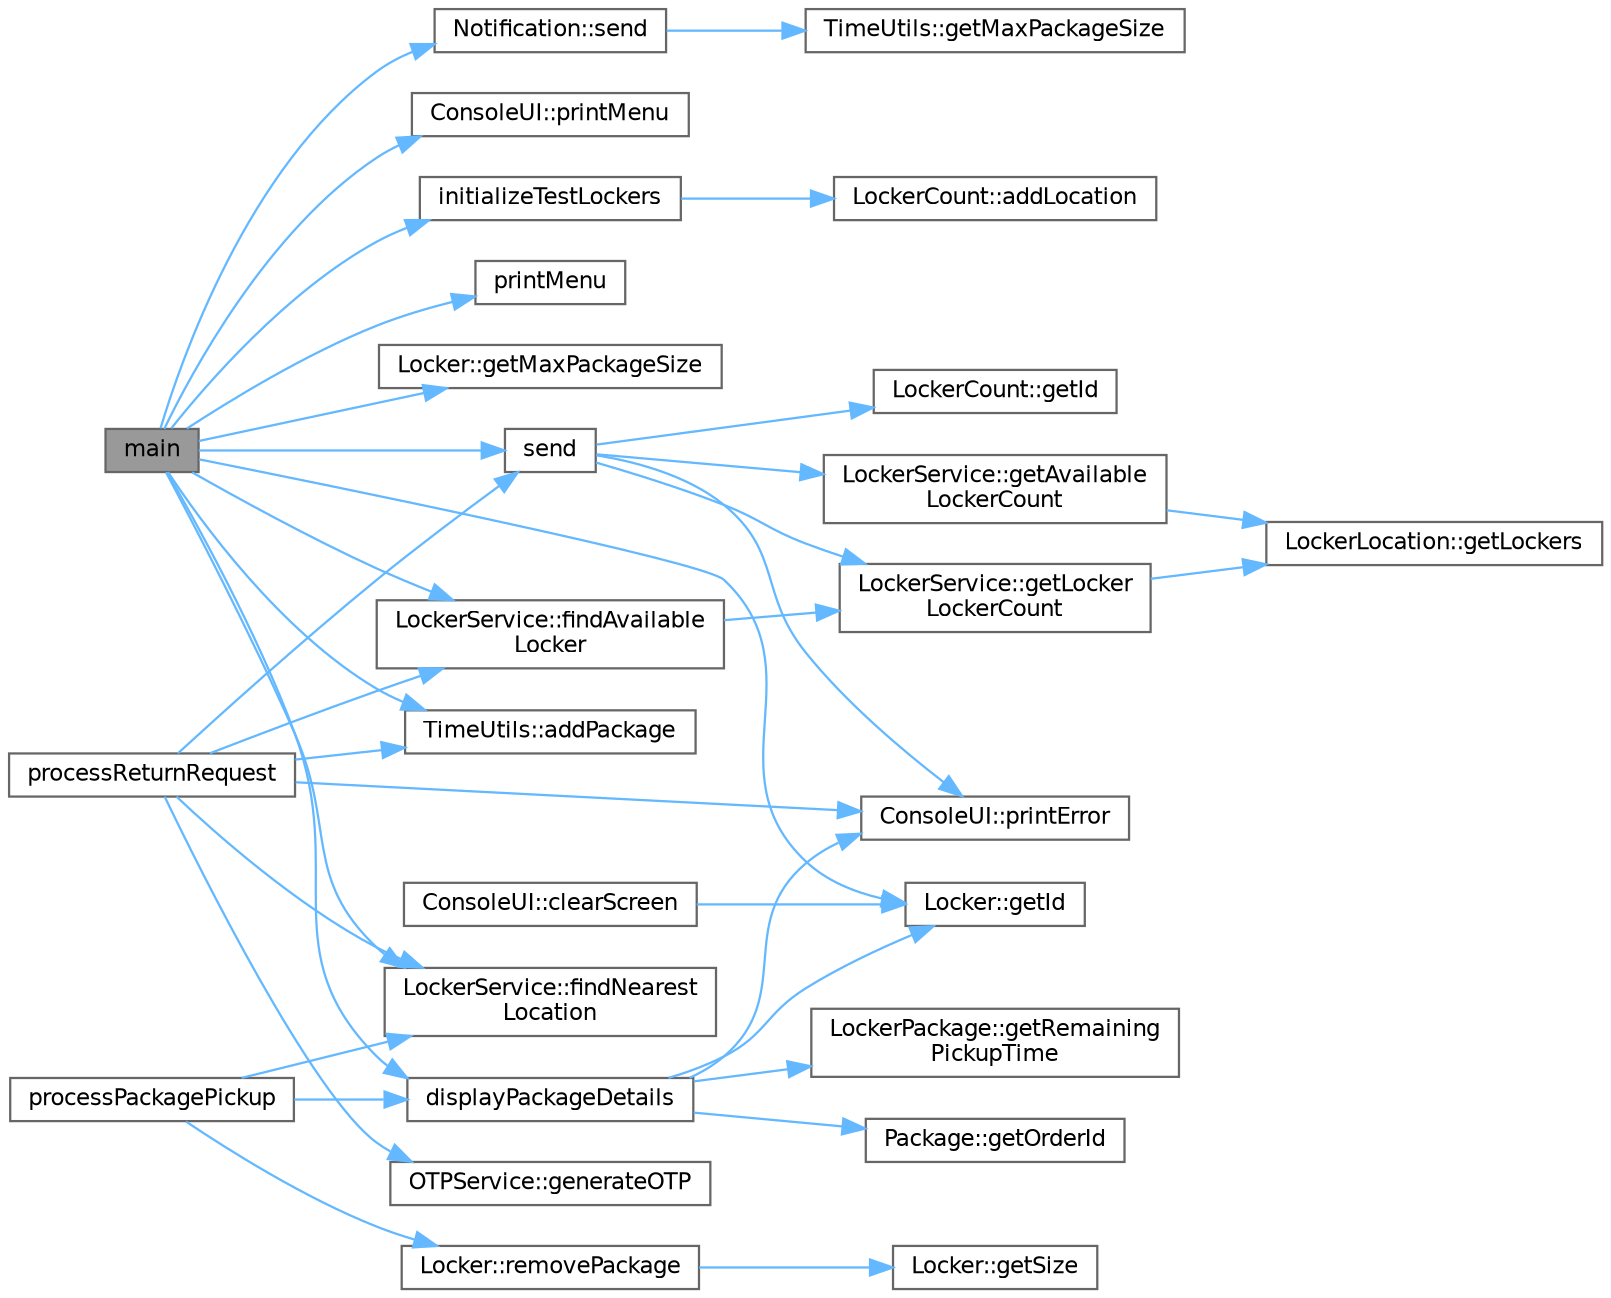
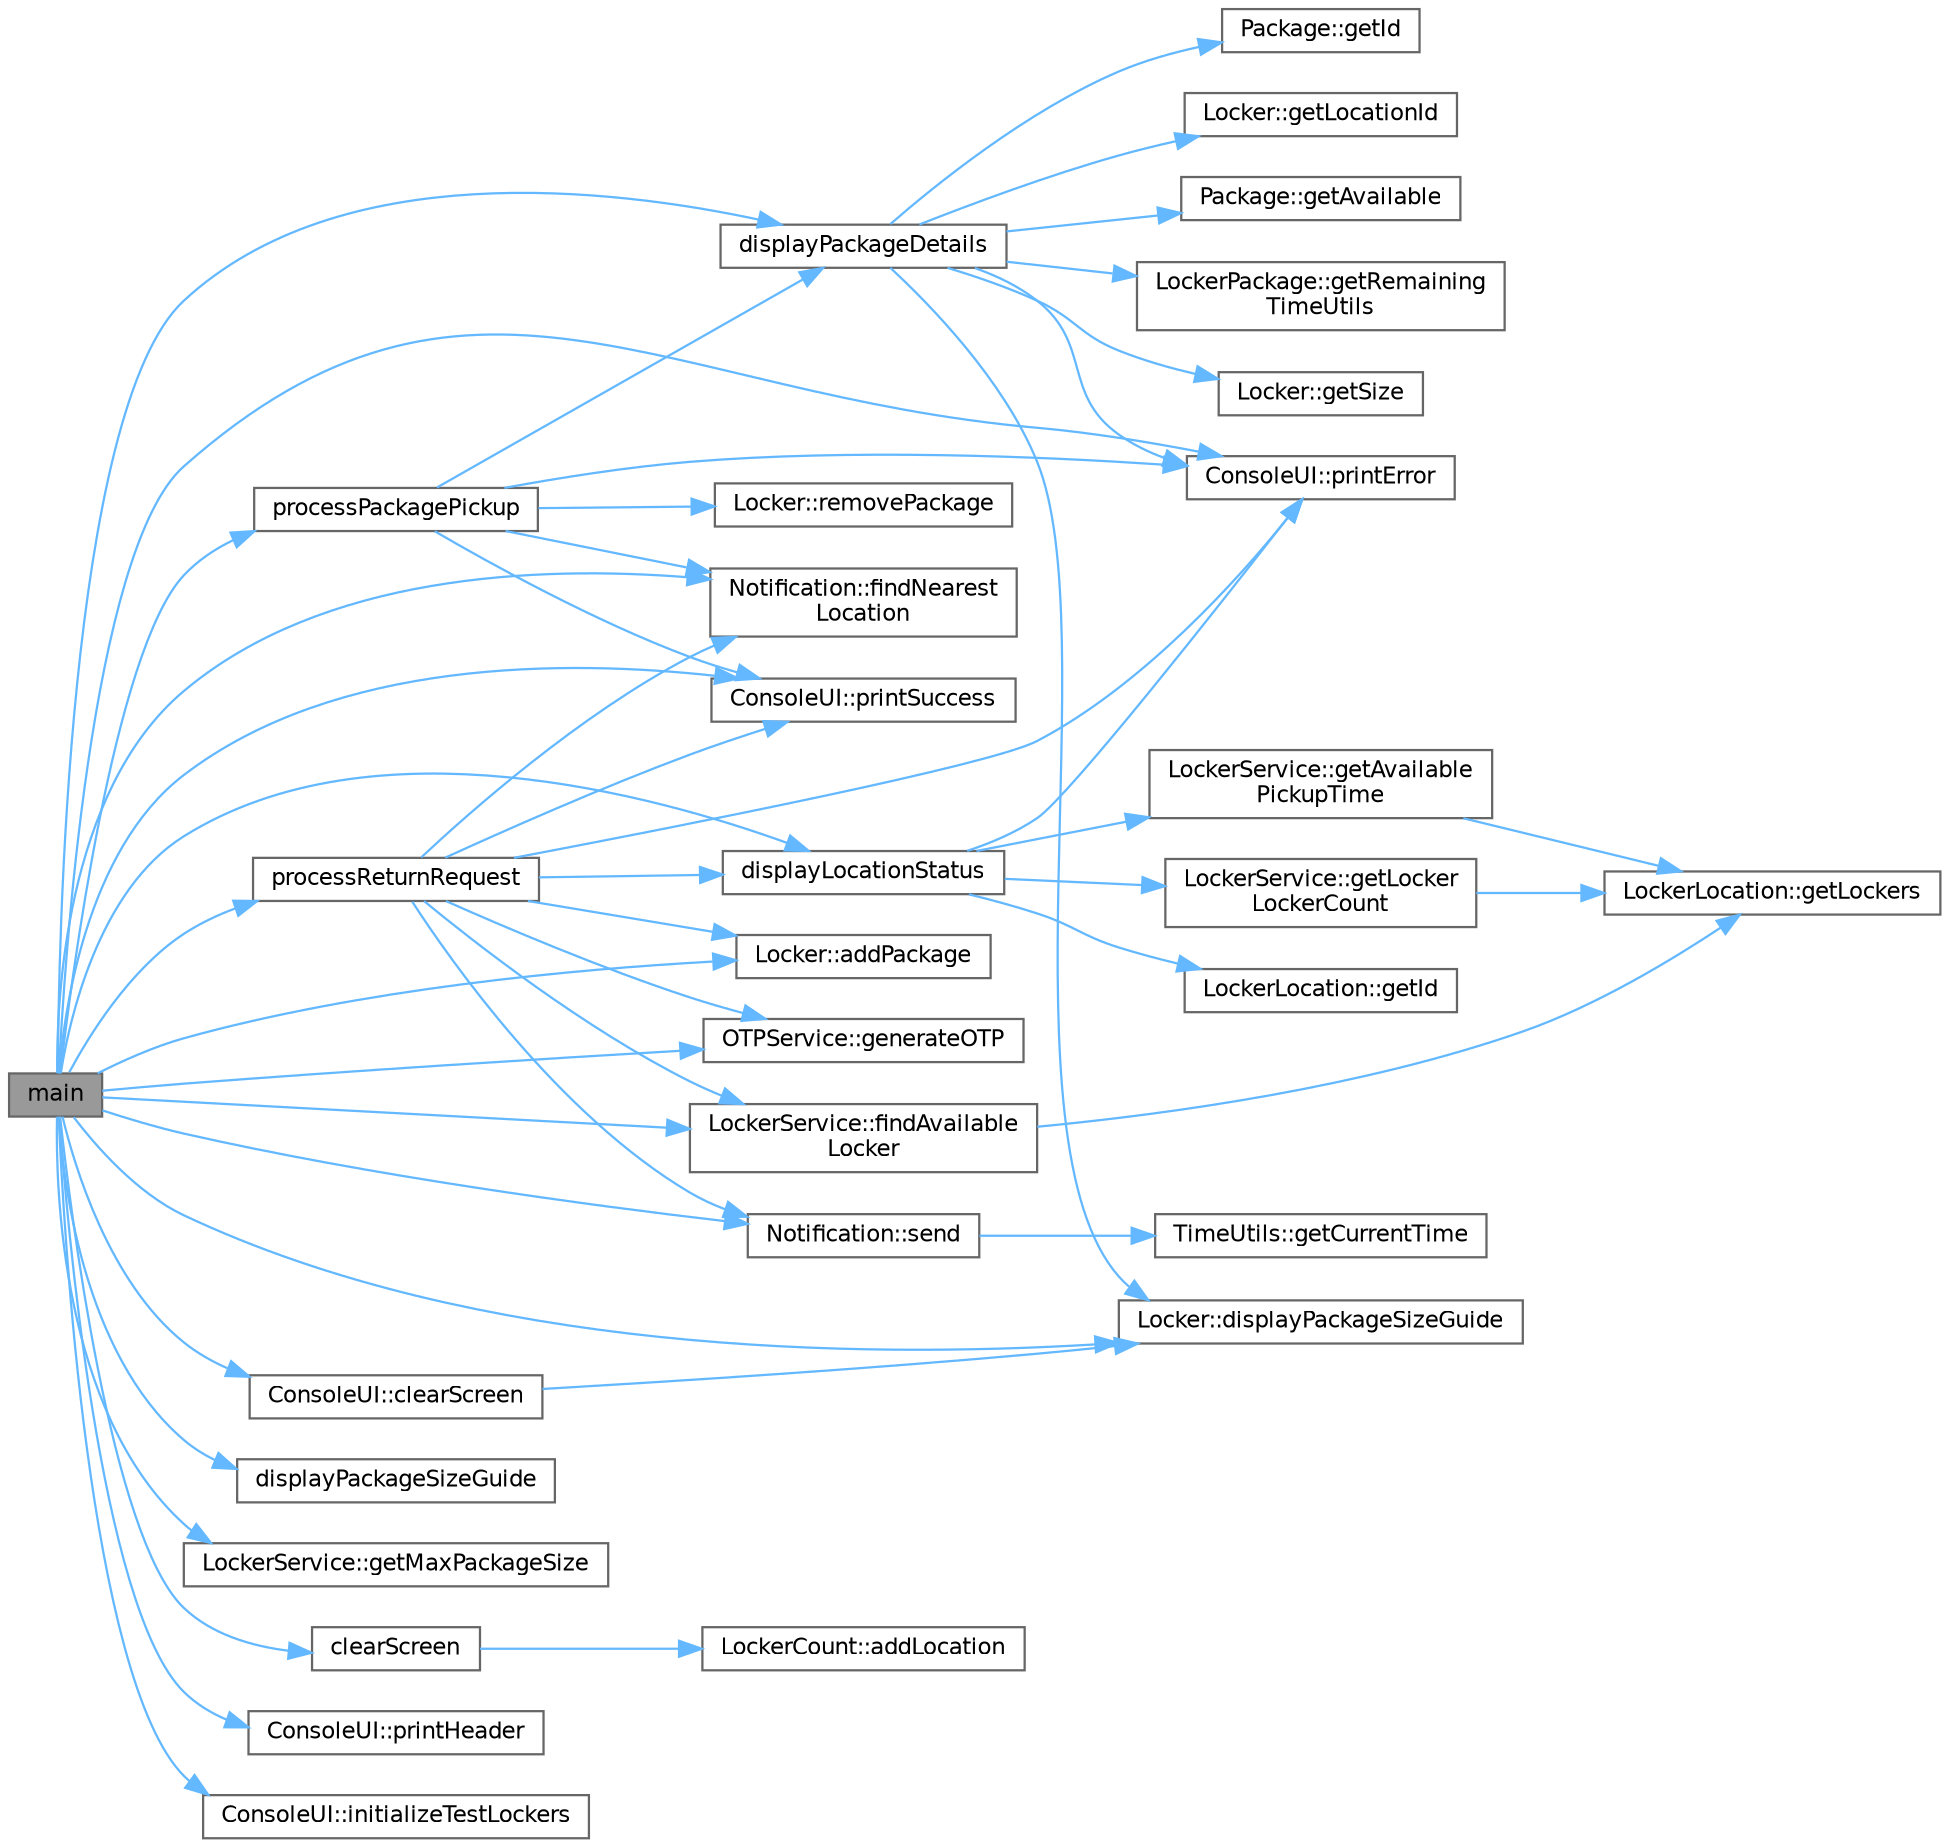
(995, 31) -> (1321, 1236)
none -> (1321, 31)
(550, 115) -> (396, 1817)
none -> (1321, 115)
(550, 199) -> (396, 1649)
(550, 283) -> (396, 1481)
none -> (368, 356)
(550, 367) -> (396, 1565)
(995, 391) -> (1321, 991)
(550, 450) -> (864, 873)
none -> (833, 455)
(995, 489) -> (1321, 784)
(768, 617) -> (1392, 1069)
none -> (864, 700)
(550, 732) -> (864, 957)
none -> (116, 746)
(995, 904) -> (1321, 1322)
none -> (137, 974)
(550, 1002) -> (864, 603)
(995, 1043) -> (1321, 296)
none -> (391, 1069)
none -> (549, 1076)
(995, 1140) -> (1321, 199)
none -> (118, 1262)
(785, 1267) -> (1077, 326)
none -> (396, 1733)
